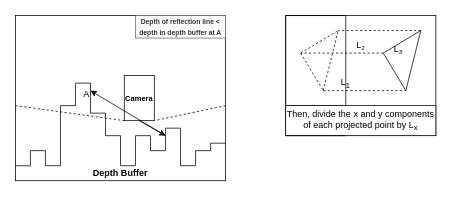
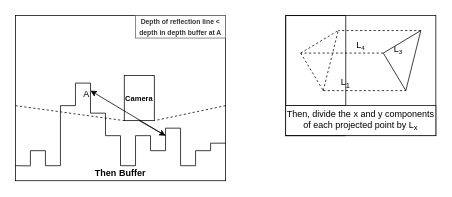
(360, 45) -> (360, 45)
(120, 173) -> (120, 173)
